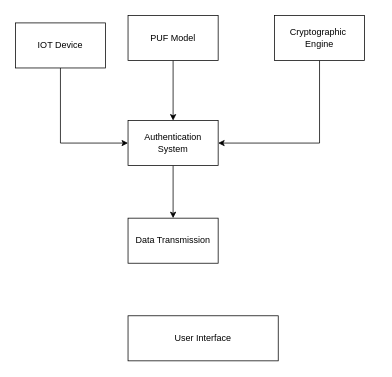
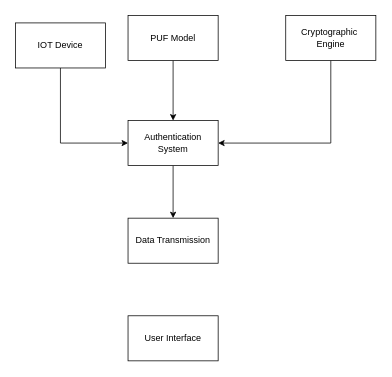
(319, 38) -> (330, 38)
(203, 338) -> (173, 338)
